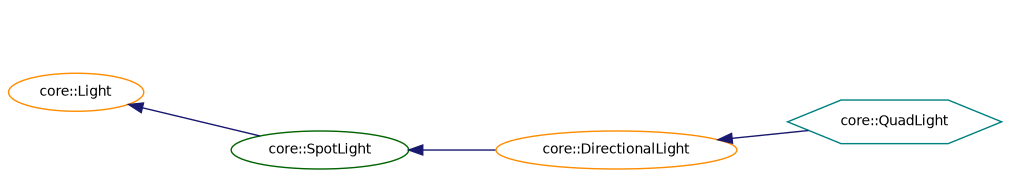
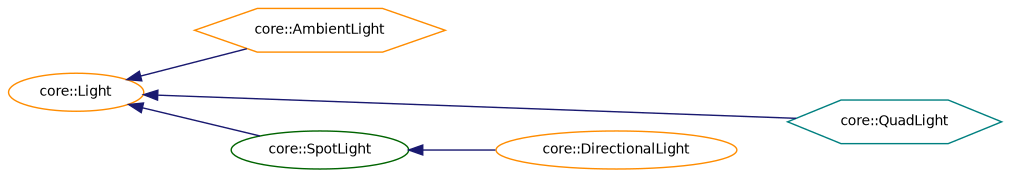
none -> (320, 30)
(770, 134) -> (477, 107)
